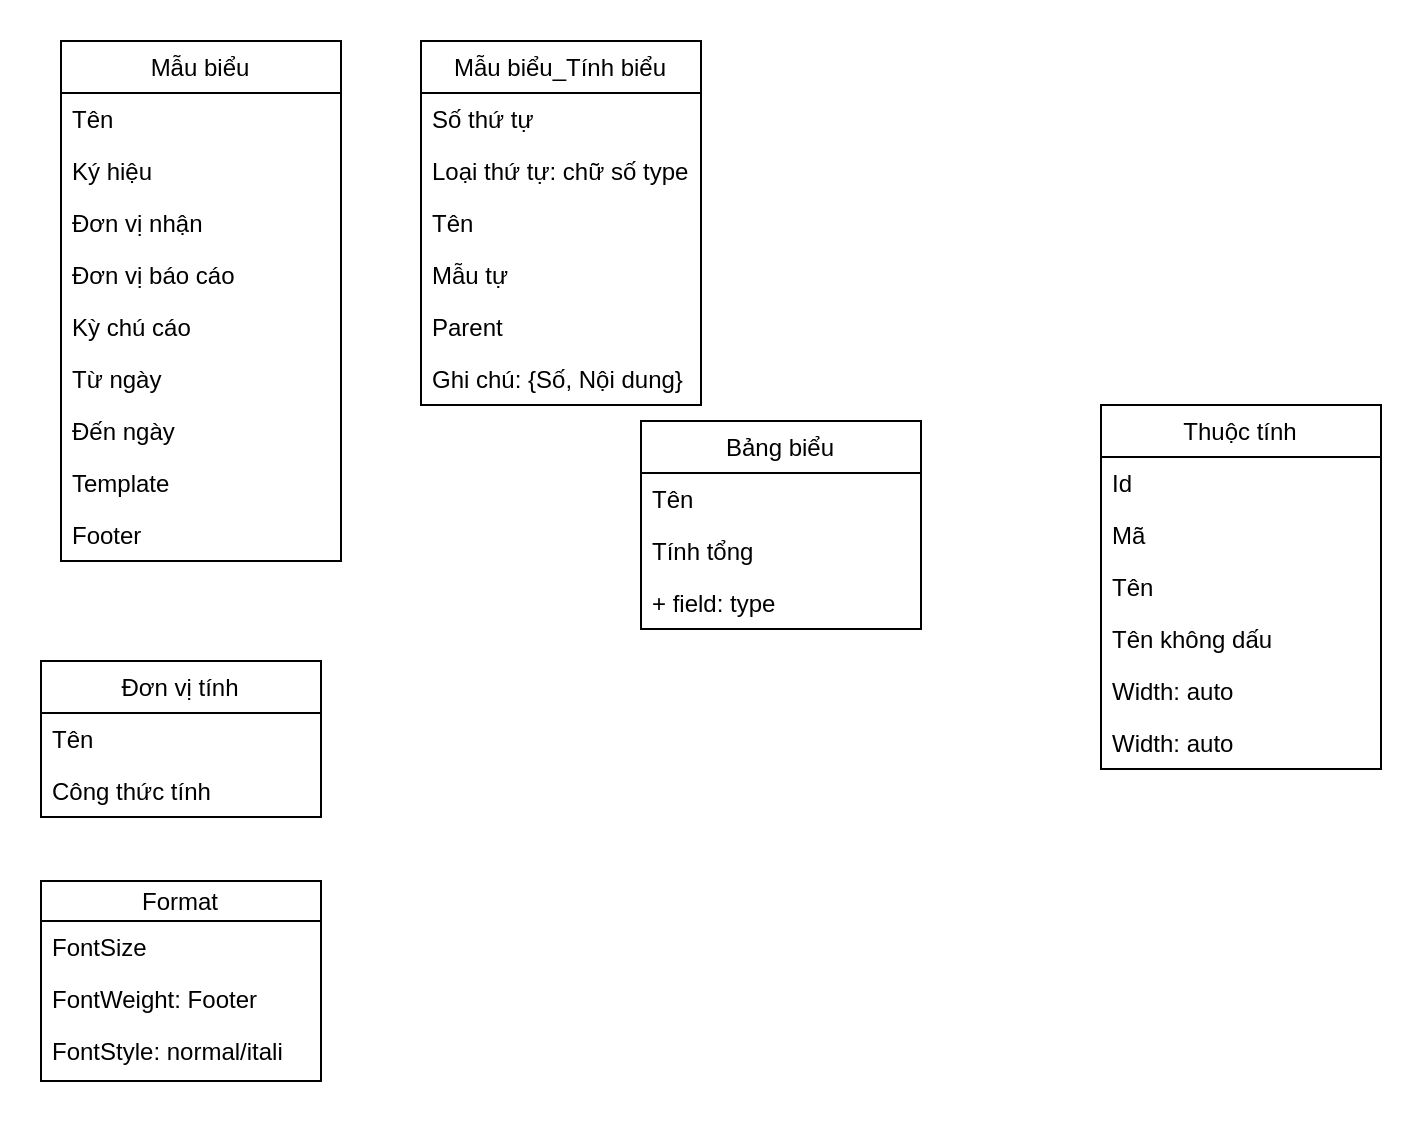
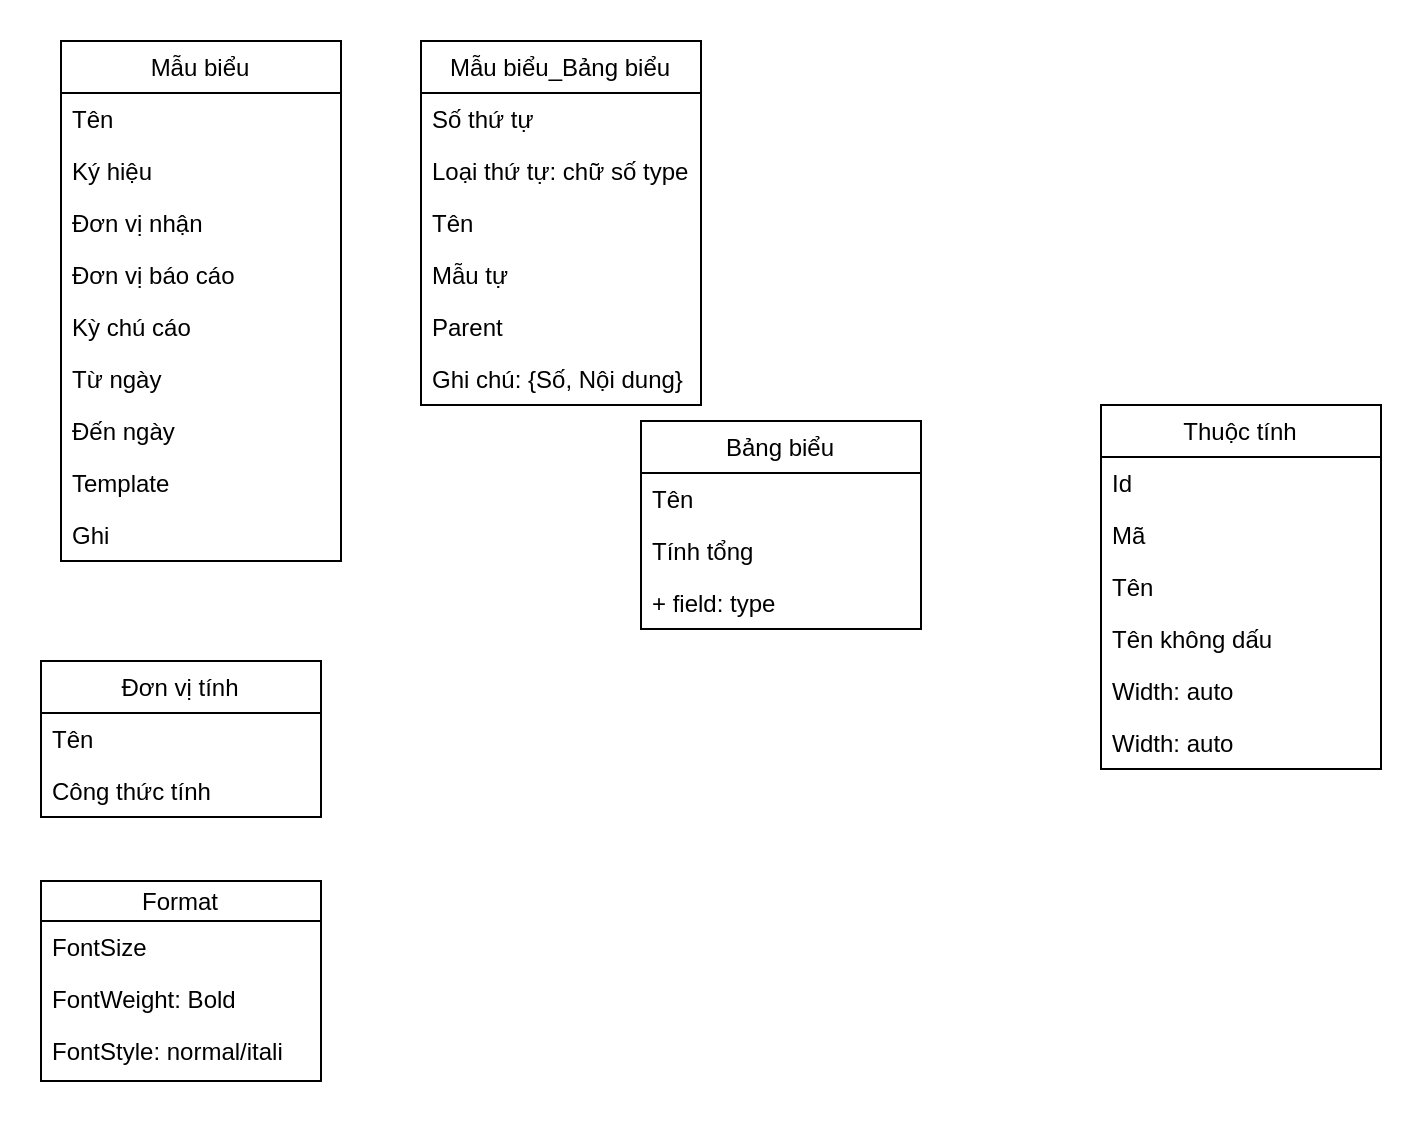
(560, 68) -> (560, 68)
(112, 536) -> (89, 536)
(164, 1000) -> (147, 1000)
